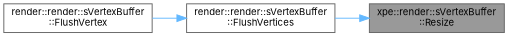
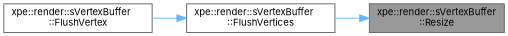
(78, 18) -> (78, 18)
(261, 18) -> (261, 18)
